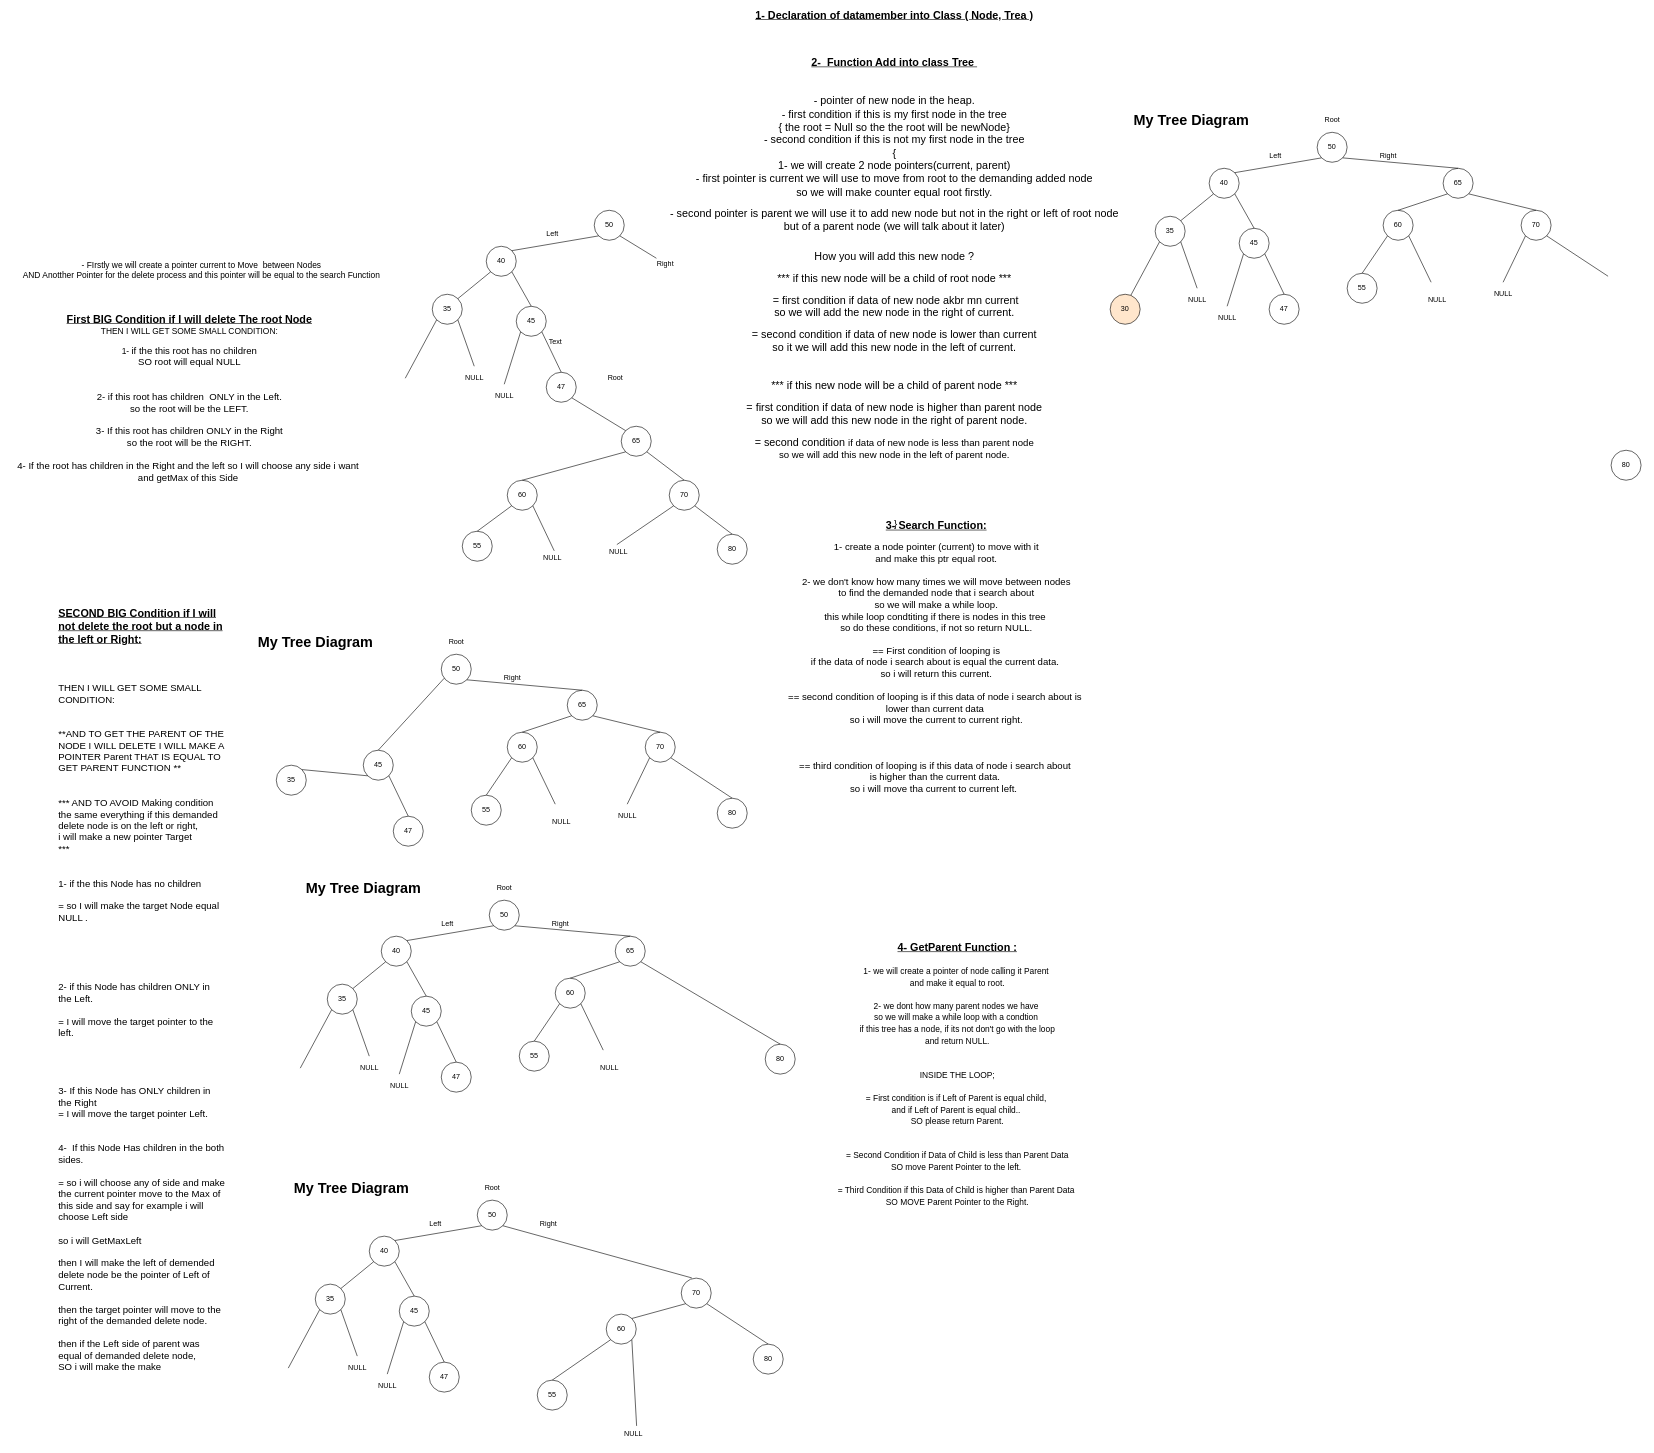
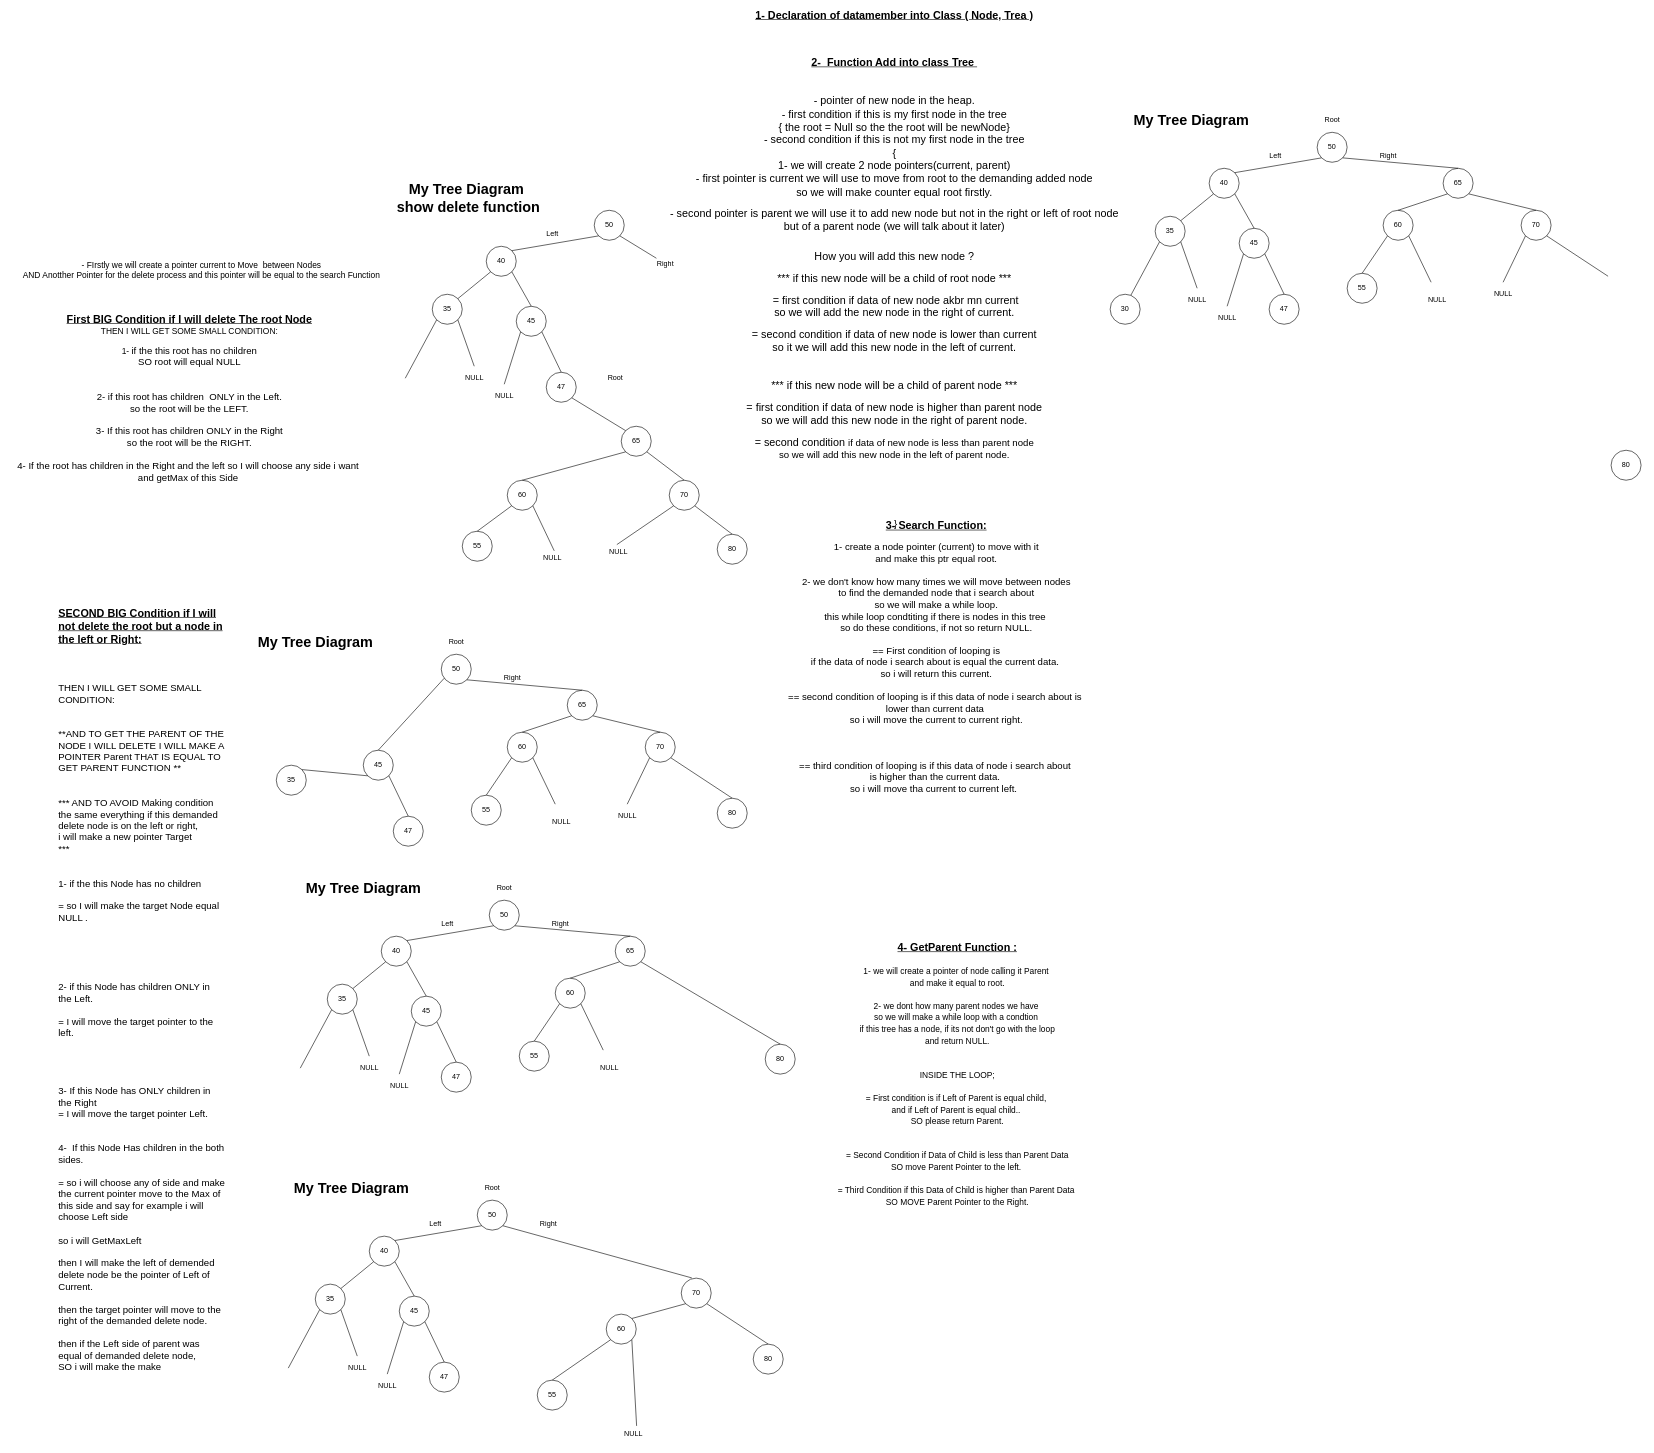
none -> (468, 198)
(1125, 309) -> (1125, 309)
(555, 342) -> none
